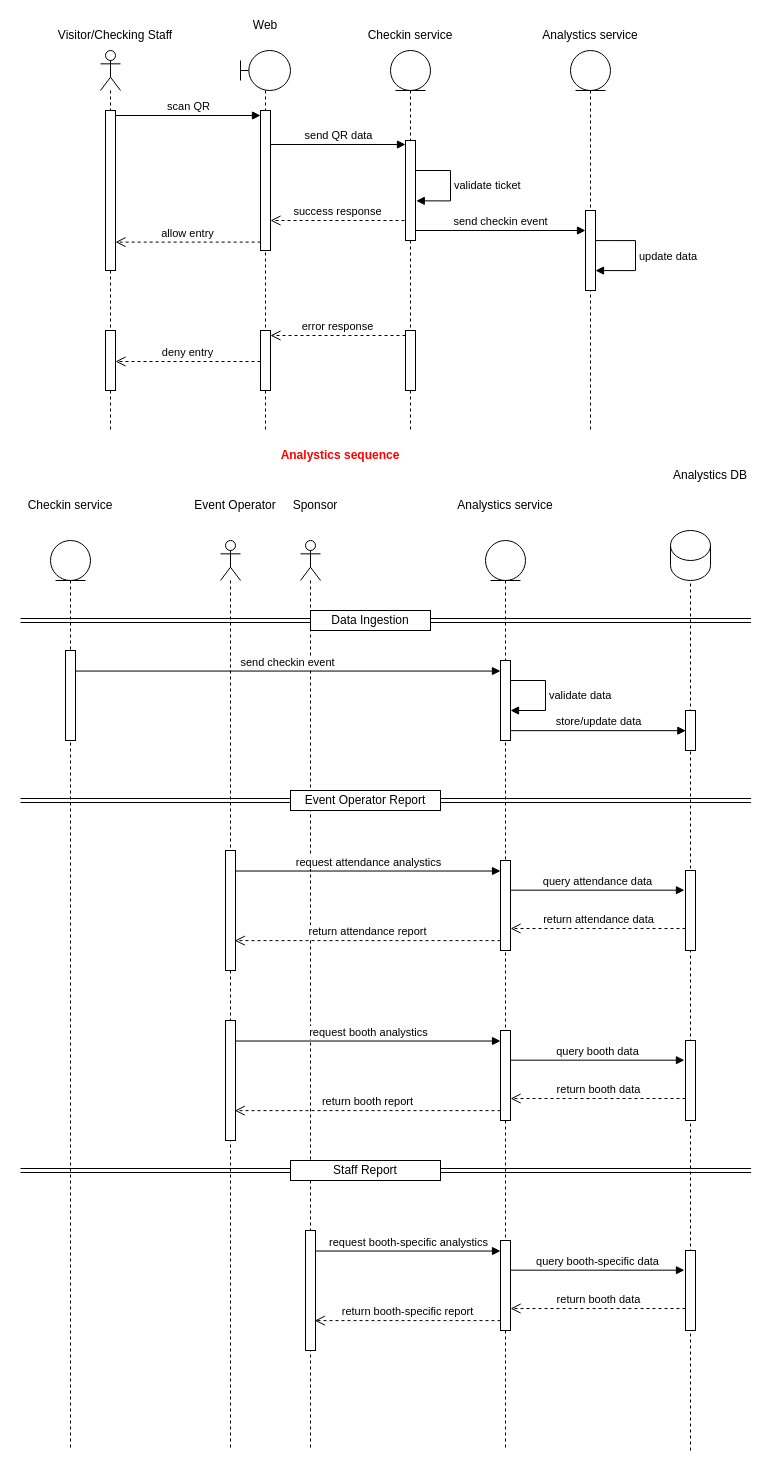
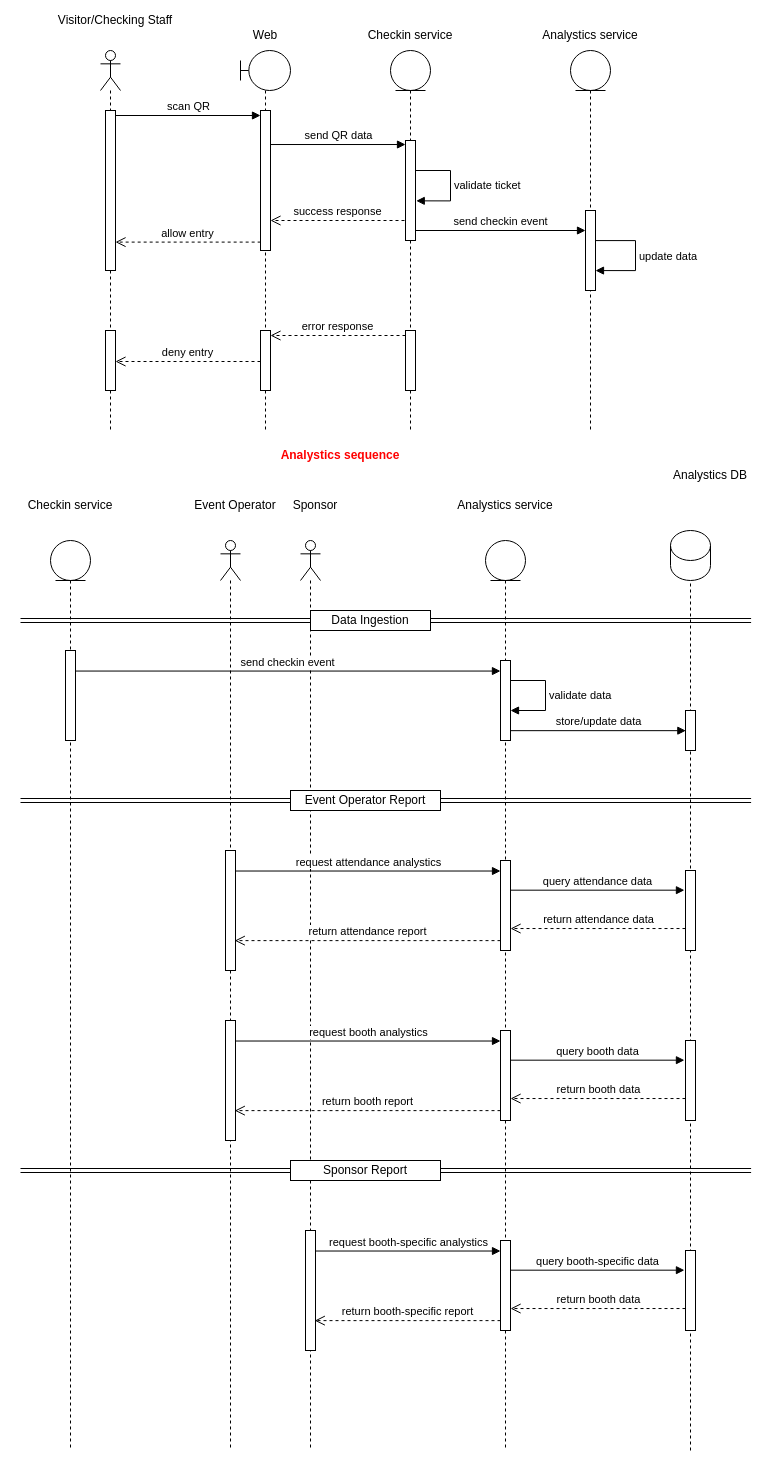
(266, 26) -> (266, 36)
(116, 36) -> (116, 21)
(366, 1171) -> (366, 1171)
